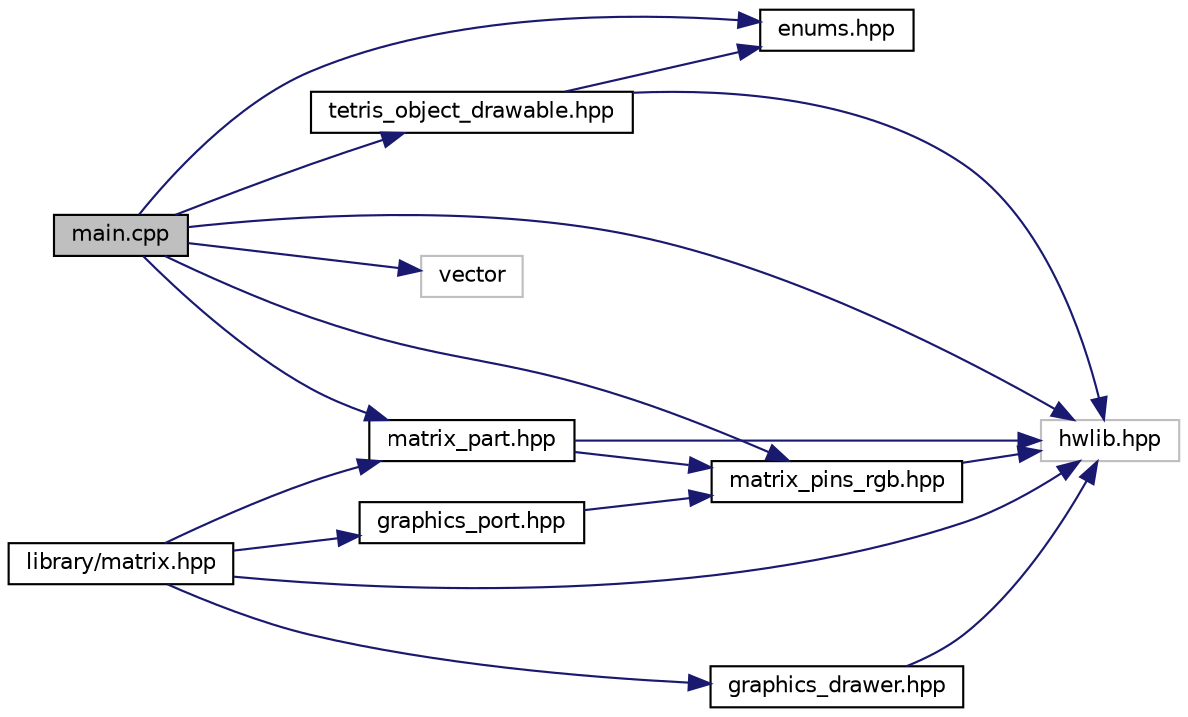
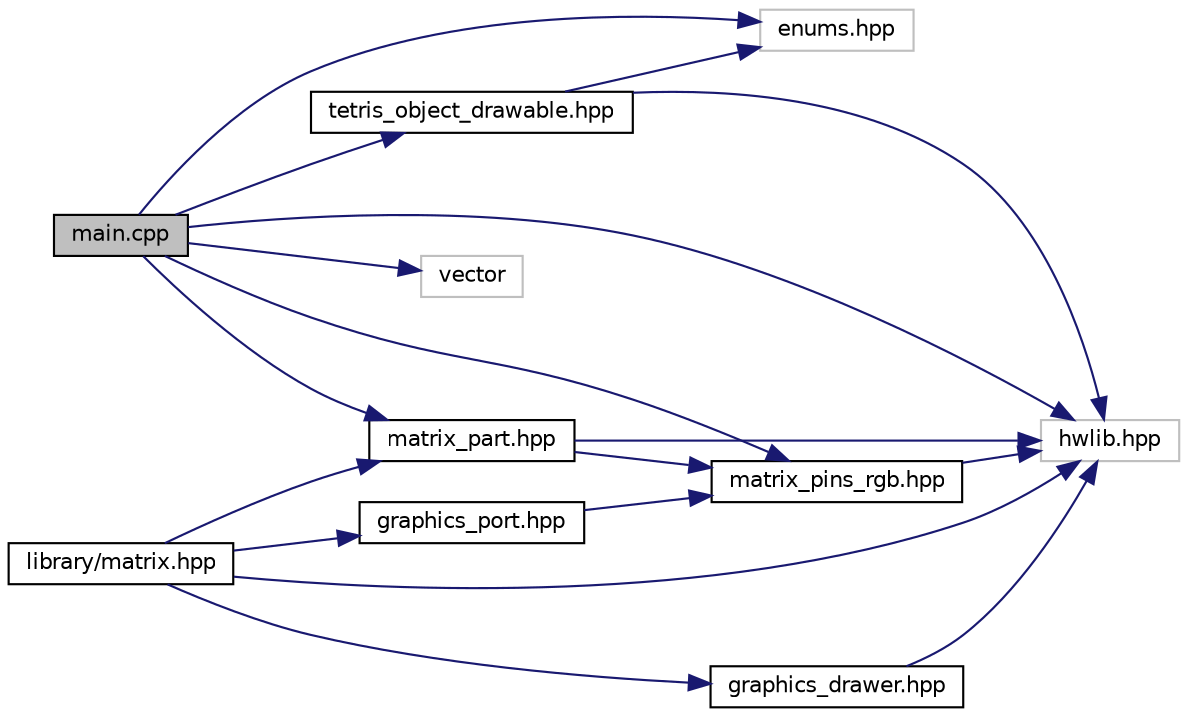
(837, 30) -> (837, 30)
